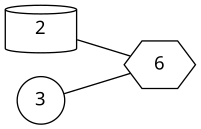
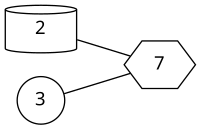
(160, 65) -> (160, 65)
